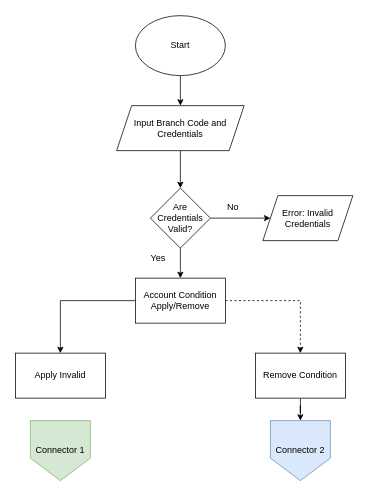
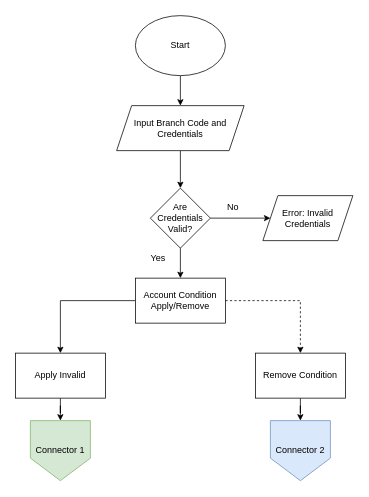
none -> (60, 412)
